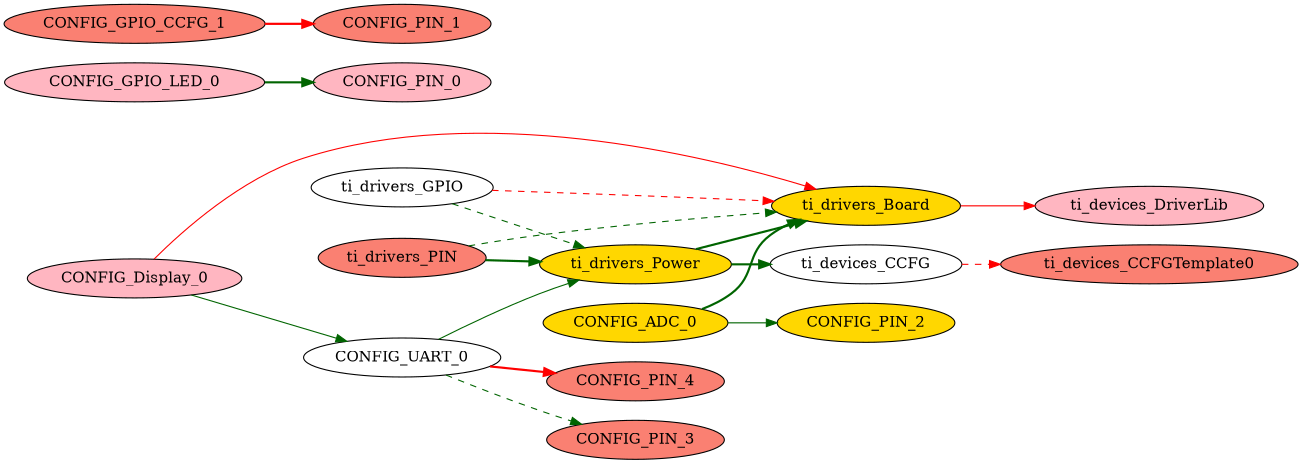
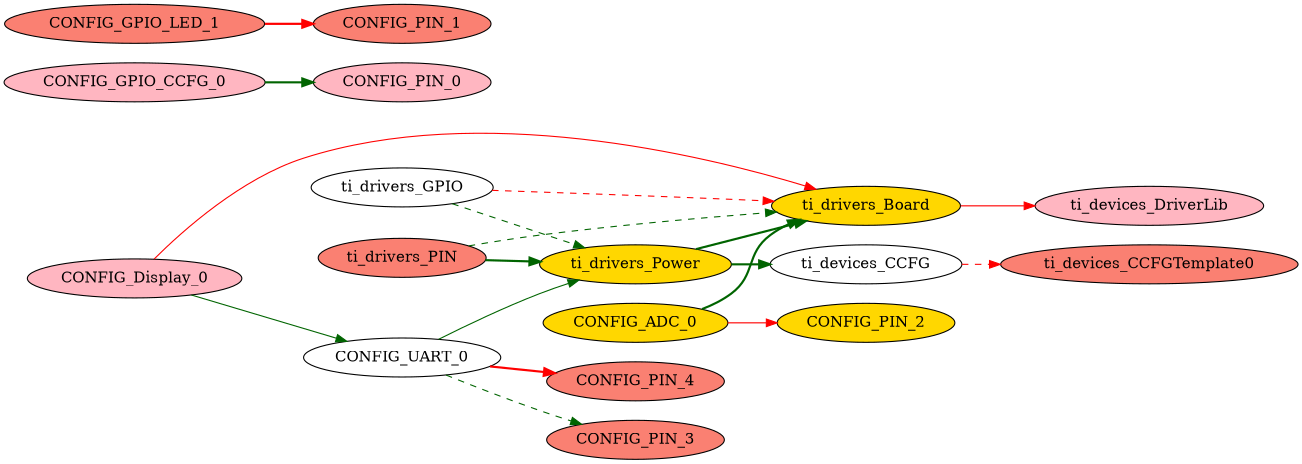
(135, 24) -> (135, 24)
(135, 82) -> (135, 82)
(747, 323) -> (747, 323)
